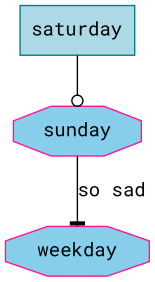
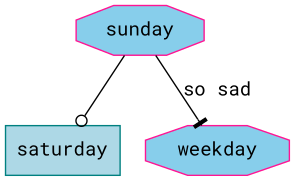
(77, 75) -> (105, 86)
